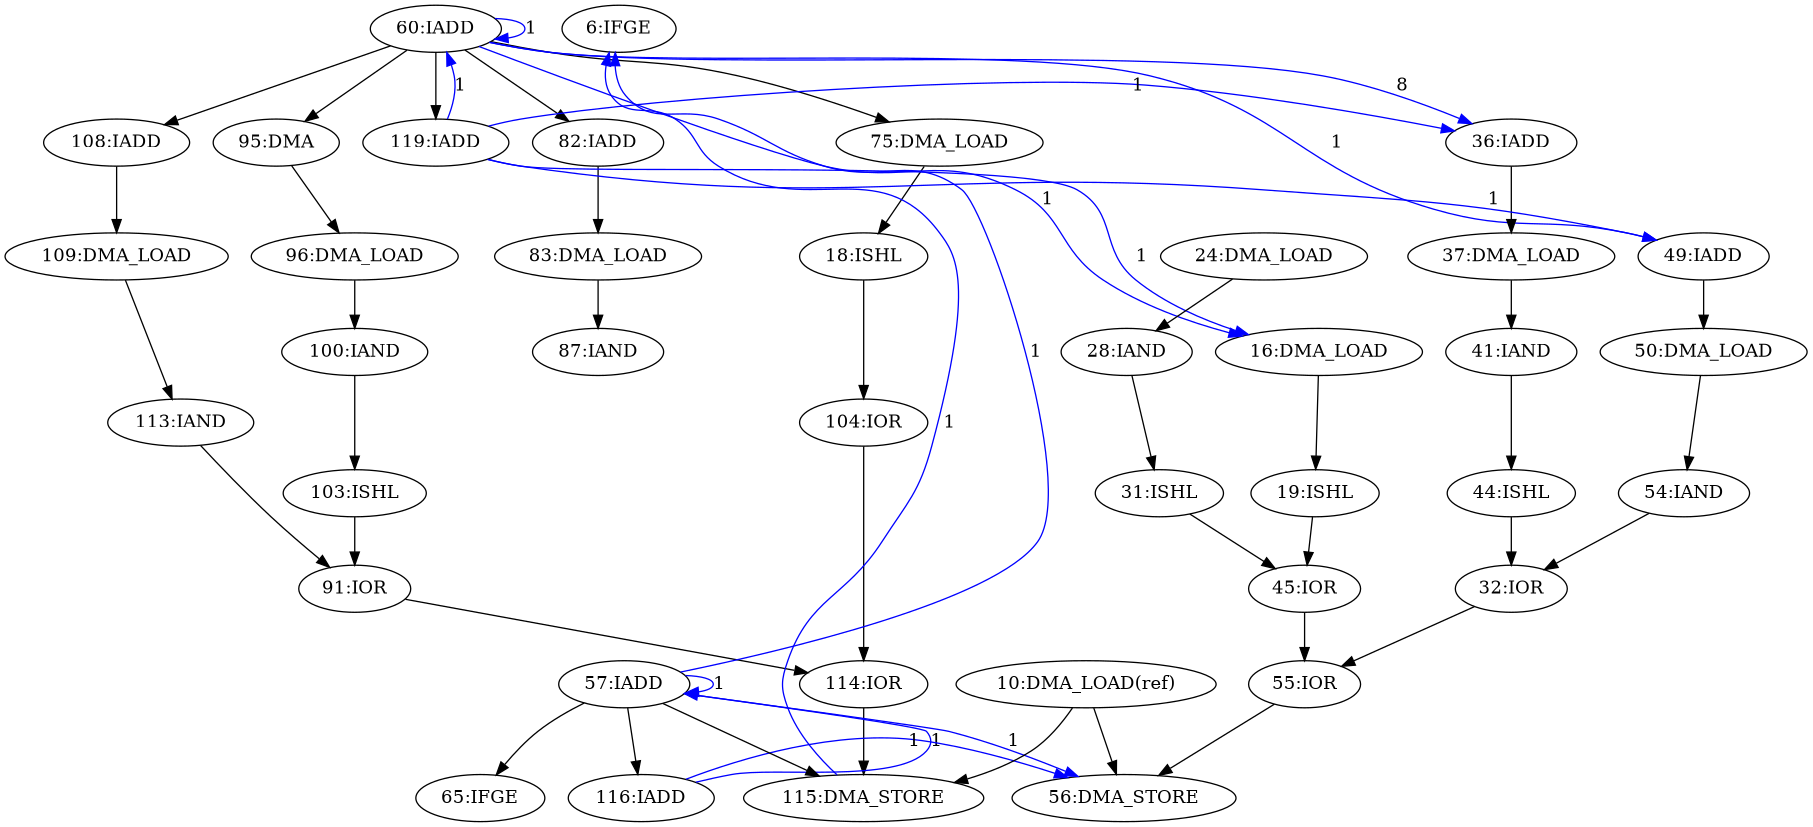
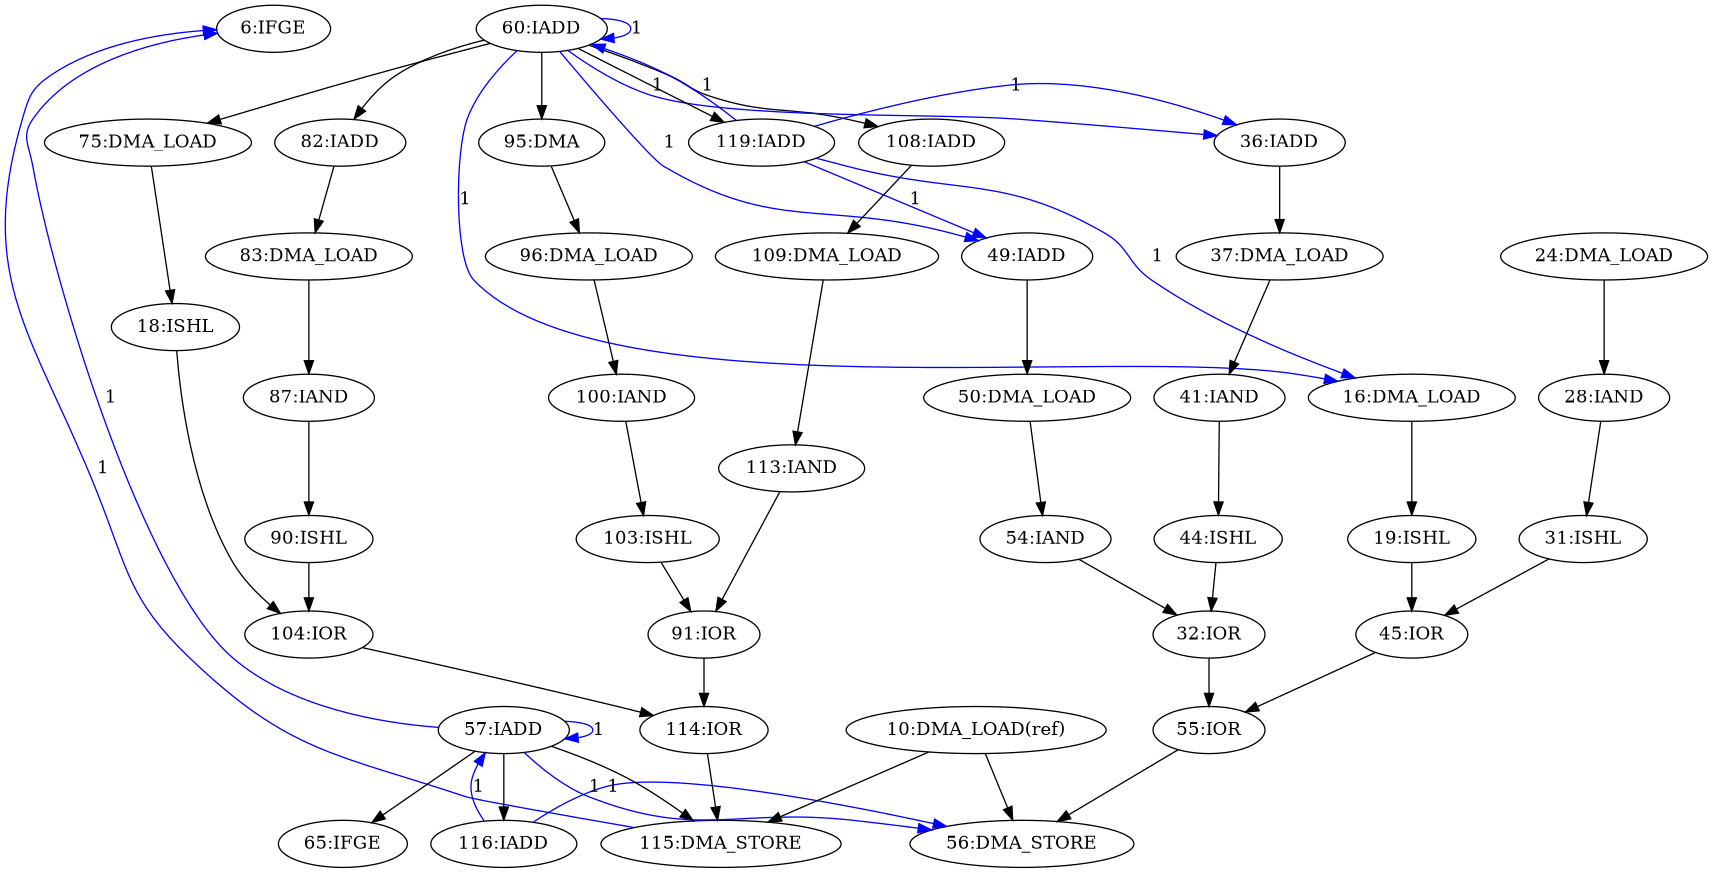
(1403, 86) -> (658, 86)
none -> (309, 539)
